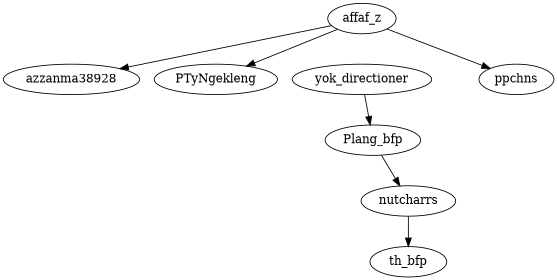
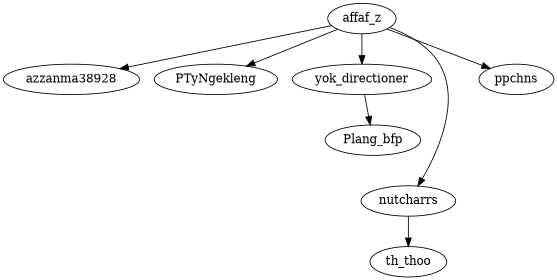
none -> (362, 45)
(388, 167) -> (448, 92)
(408, 262) -> (408, 262)
